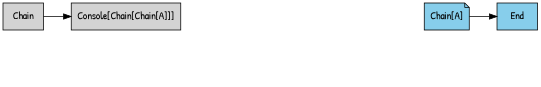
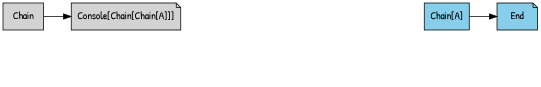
(126, 16) -> (126, 16)
(447, 16) -> (447, 16)
(517, 16) -> (517, 16)
